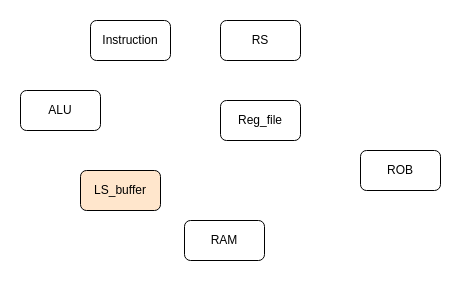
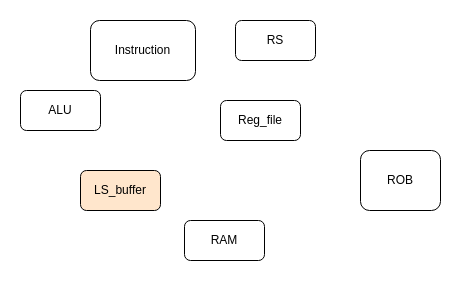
(131, 41) -> (143, 51)
(261, 41) -> (276, 41)
(401, 171) -> (401, 181)
